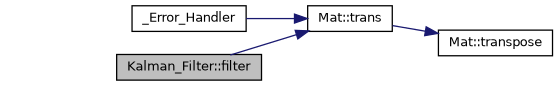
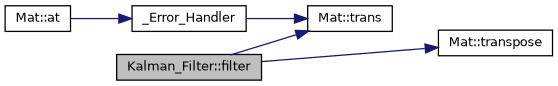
none -> (38, 19)
(409, 28) -> (343, 55)
